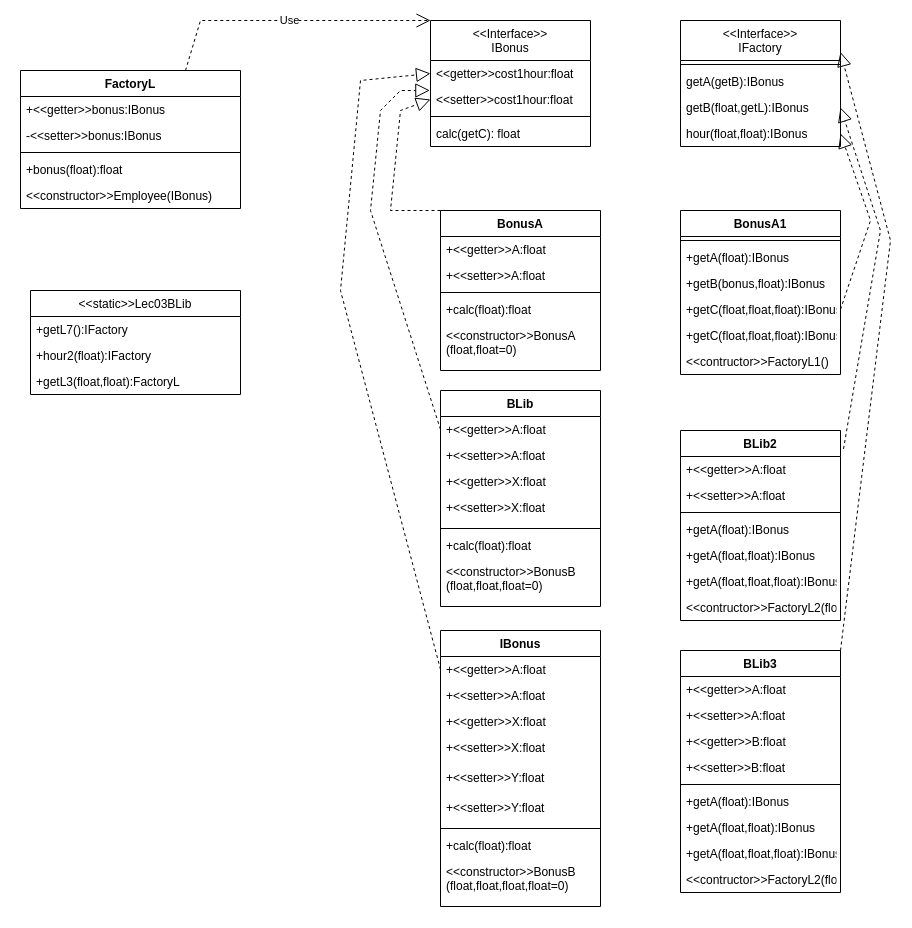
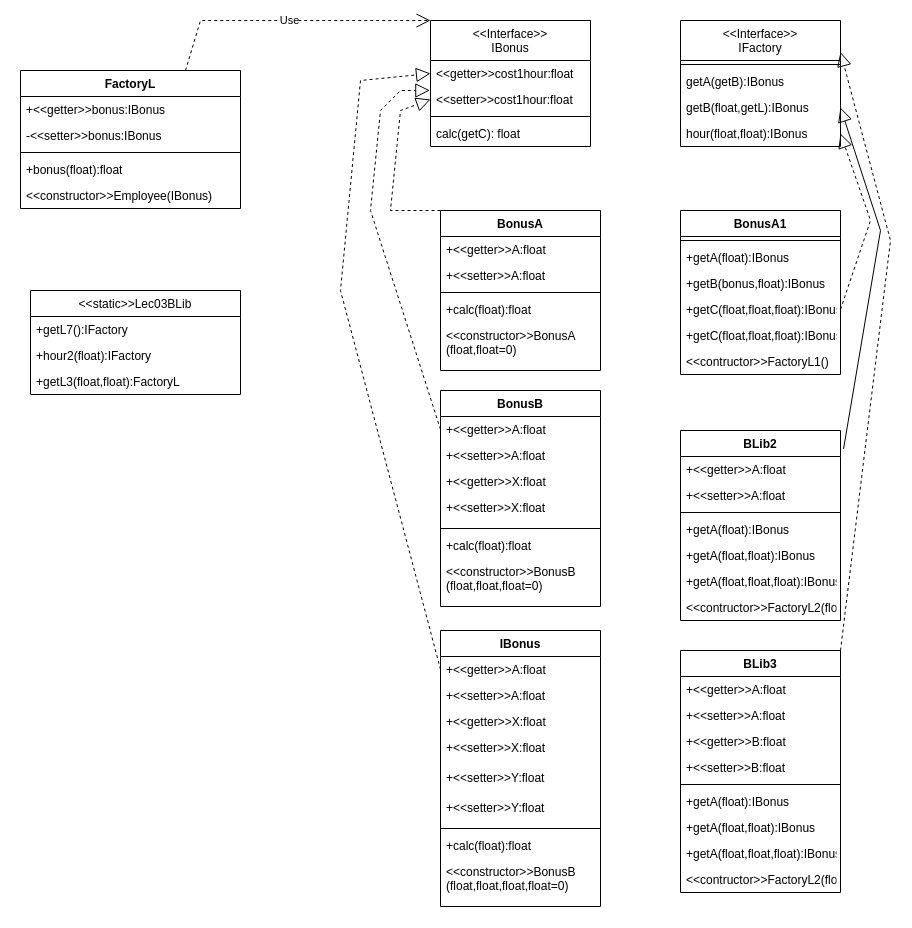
(872, 282) -> (872, 282)
(520, 404) -> (520, 404)
